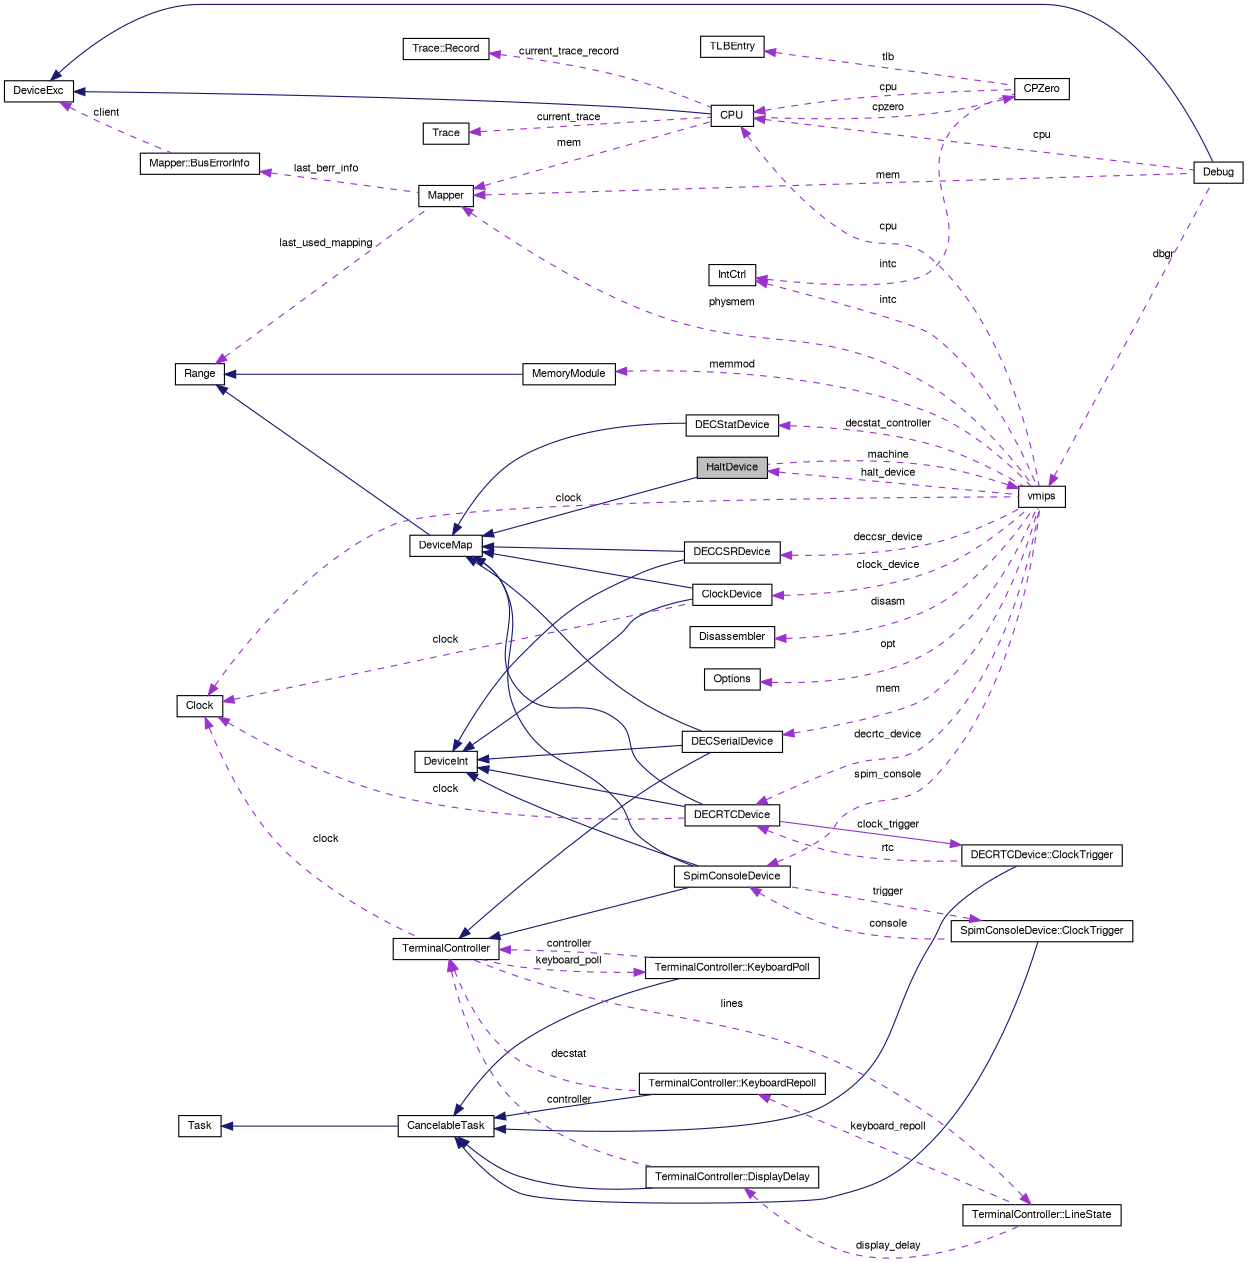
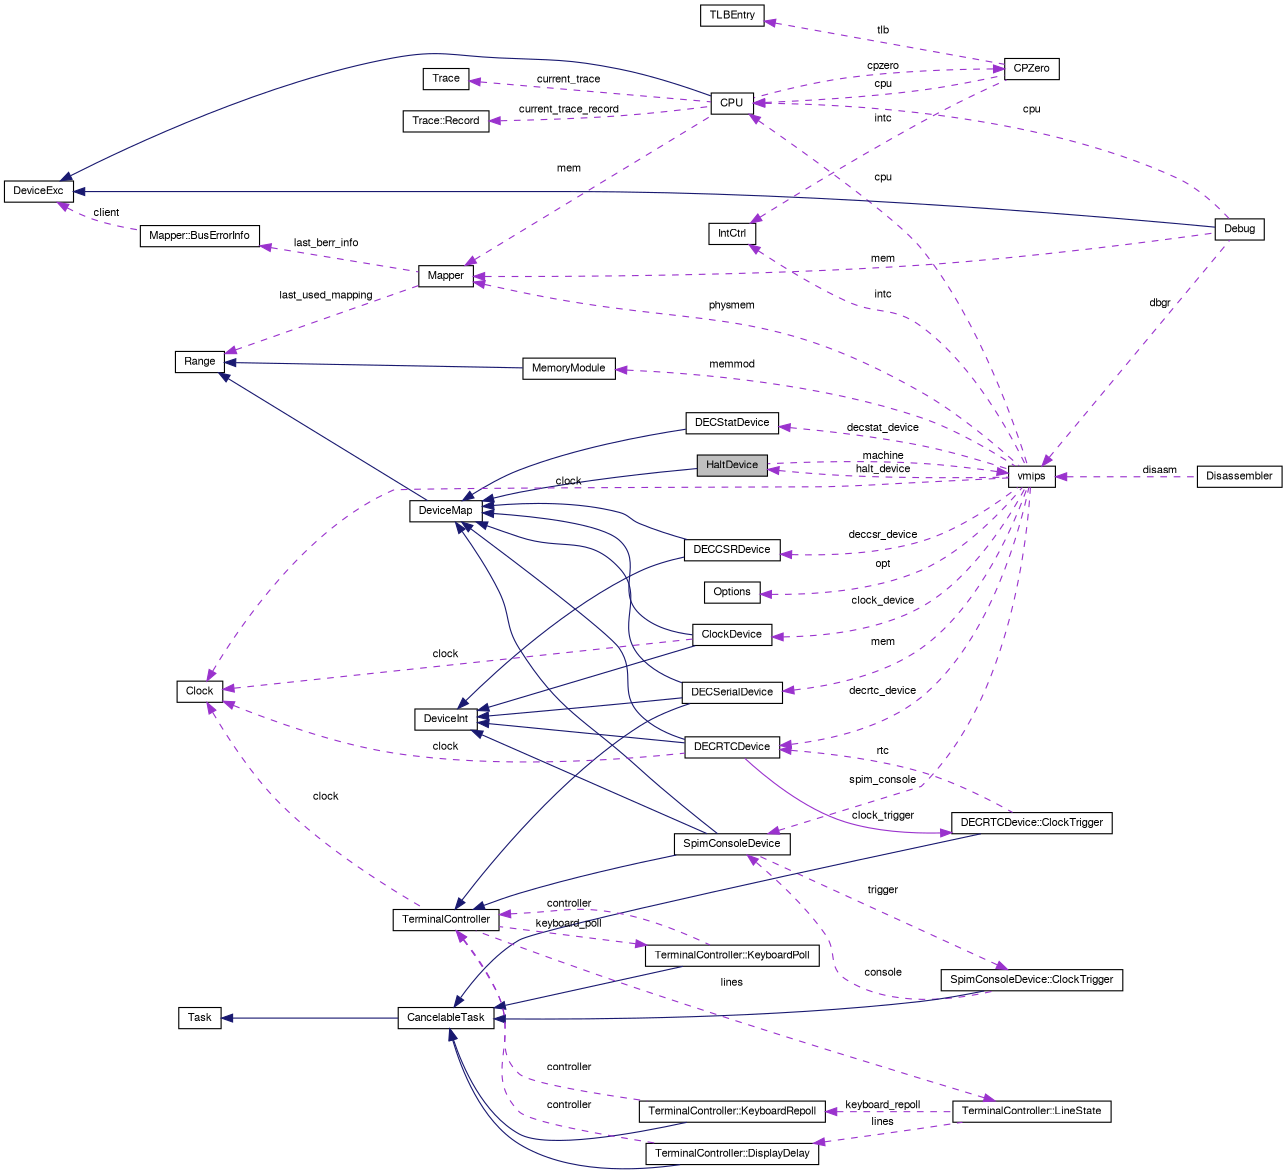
(888, 424) -> (883, 428)
(929, 609) -> (1132, 477)
(569, 1054) -> (569, 1068)
(888, 1246) -> (883, 1122)
